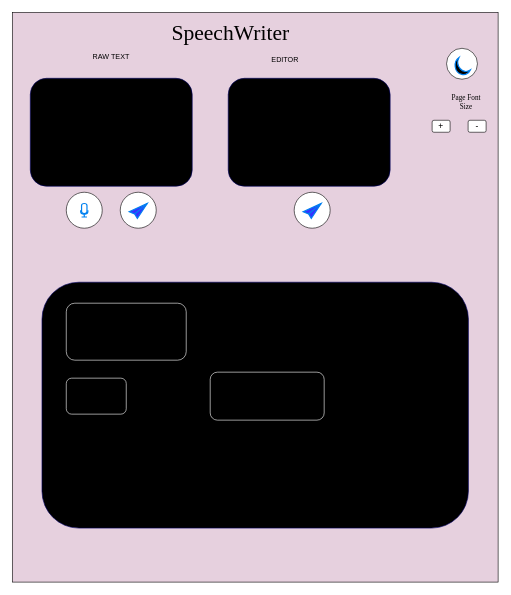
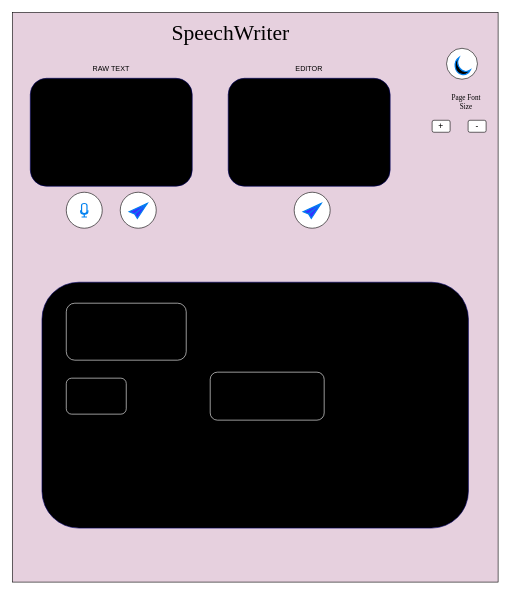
(111, 57) -> (111, 69)
(285, 60) -> (309, 69)
